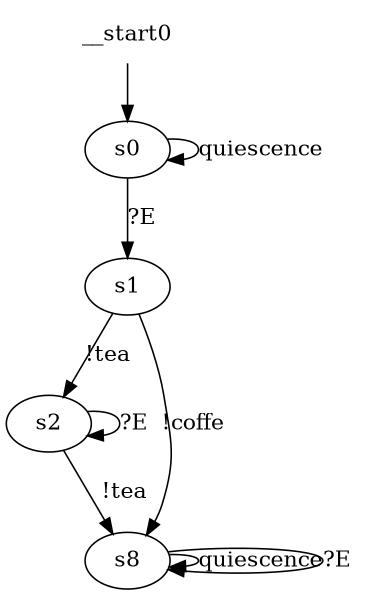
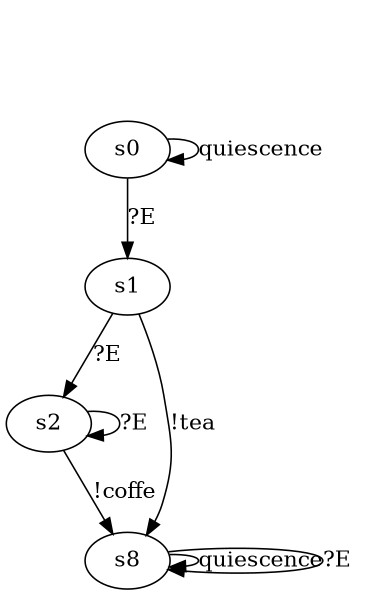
(128, 35) -> none
(108, 355) -> (108, 355)
(193, 424) -> (193, 424)
(124, 492) -> (124, 492)
